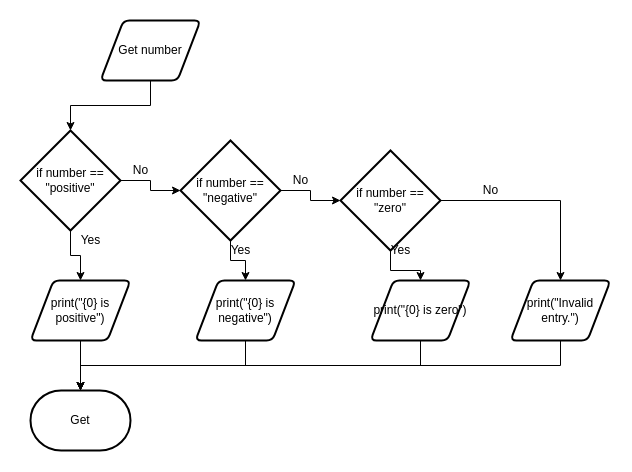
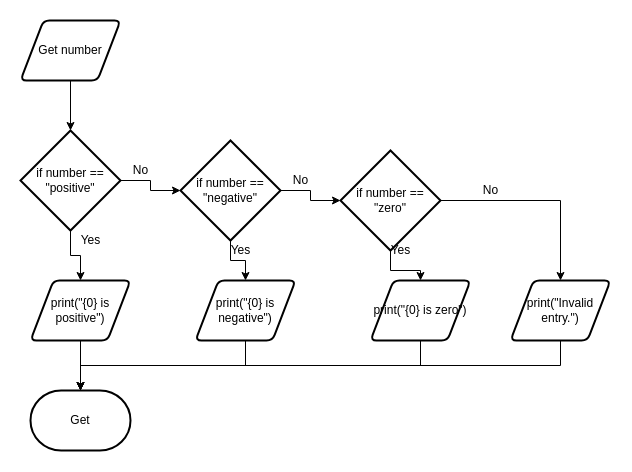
(151, 51) -> (71, 51)
